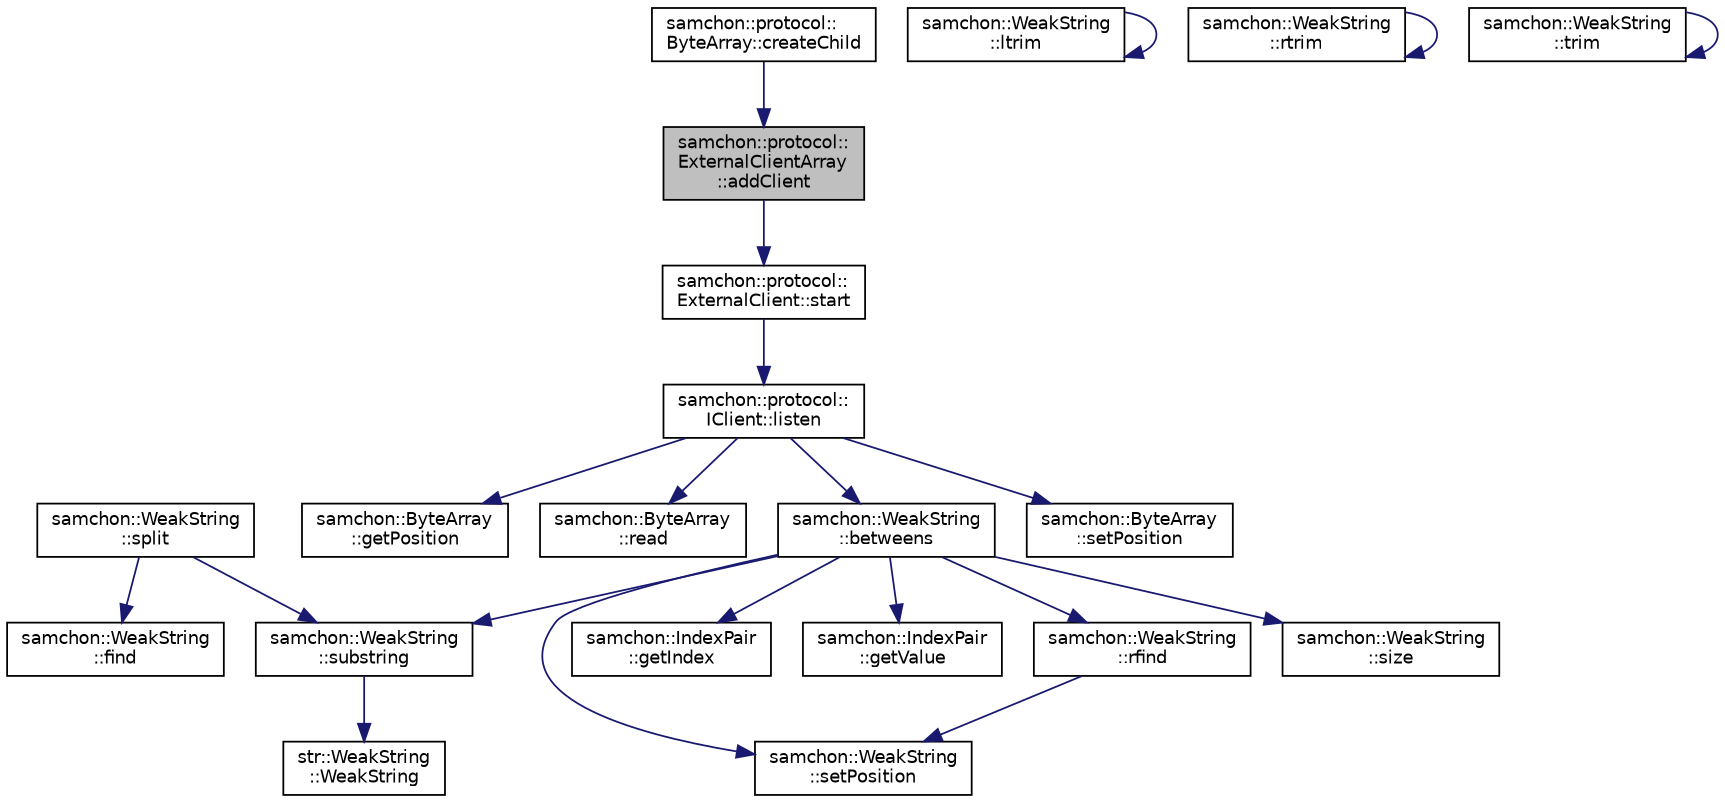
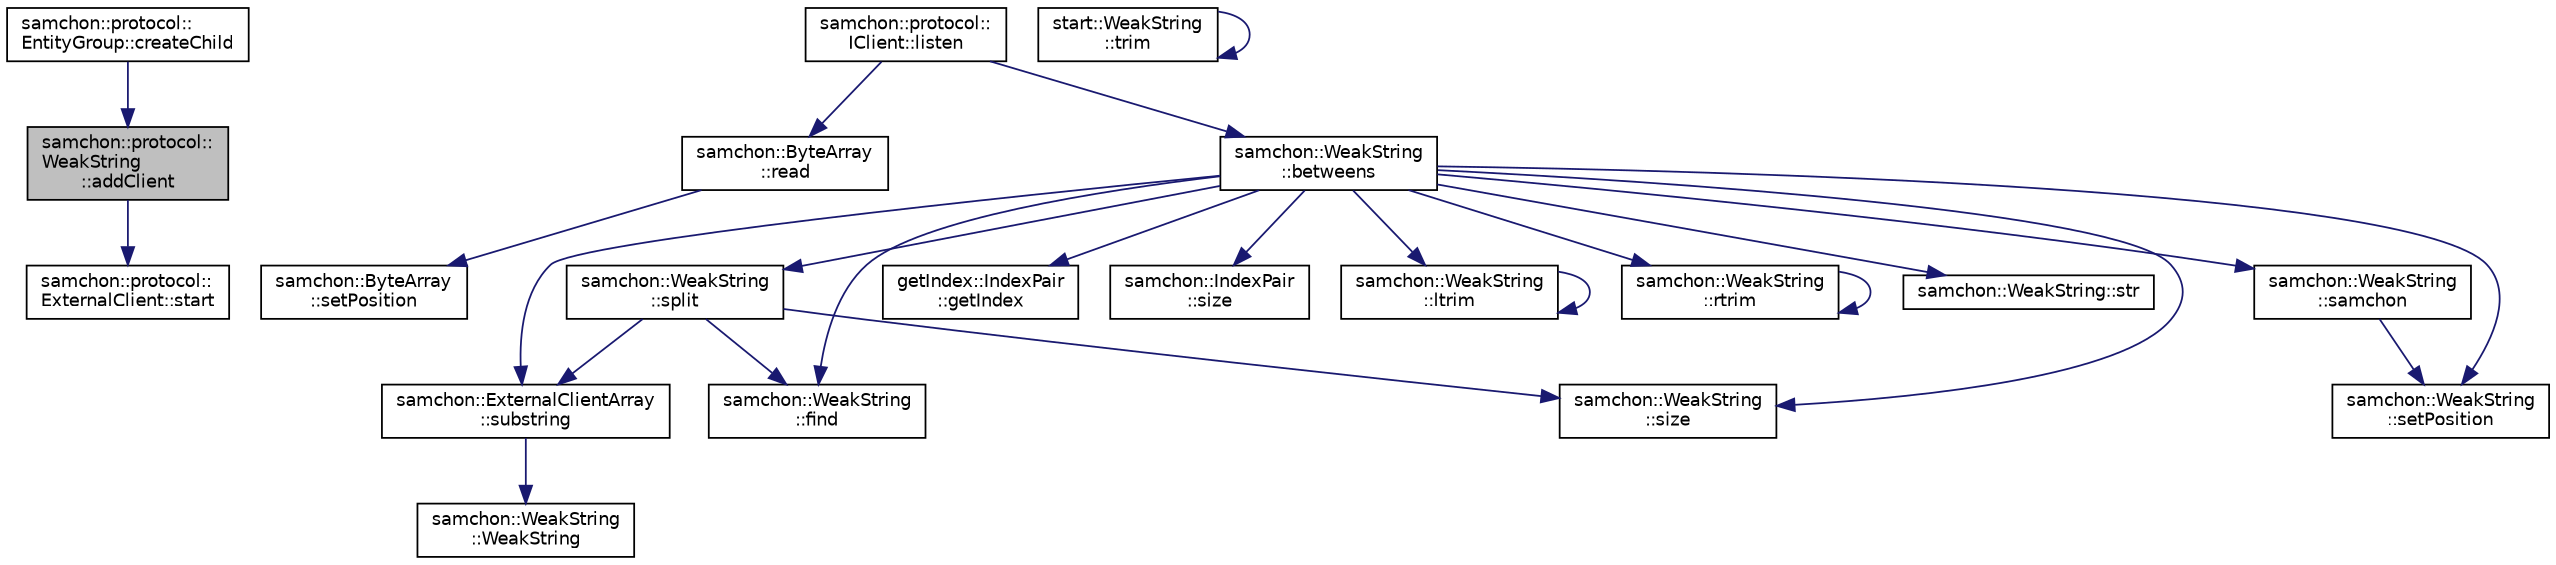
(764, 35) -> (128, 35)
(1577, 35) -> (1128, 35)
(764, 163) -> (128, 163)
none -> (983, 217)
none -> (1383, 221)
none -> (1521, 225)
none -> (1011, 226)
none -> (2029, 292)
(764, 343) -> none
none -> (1162, 355)
(938, 468) -> (584, 225)
(405, 530) -> none
(364, 649) -> (526, 411)
(671, 649) -> (981, 292)
(902, 649) -> (1210, 292)
(1142, 649) -> (2363, 292)
(364, 768) -> (526, 530)
